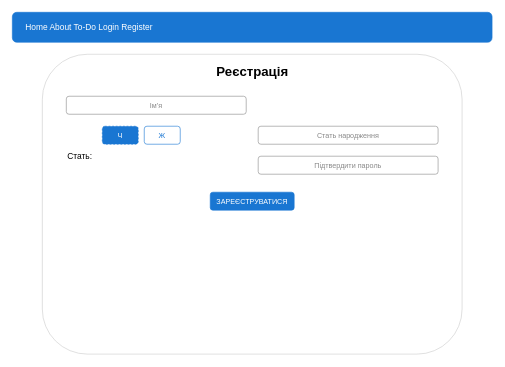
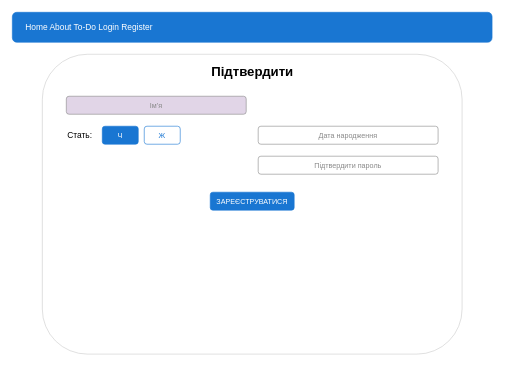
(253, 72) -> (253, 72)
(156, 105) -> (156, 105)
(120, 135) -> (120, 135)
(348, 136) -> (348, 136)
(81, 156) -> (81, 135)
